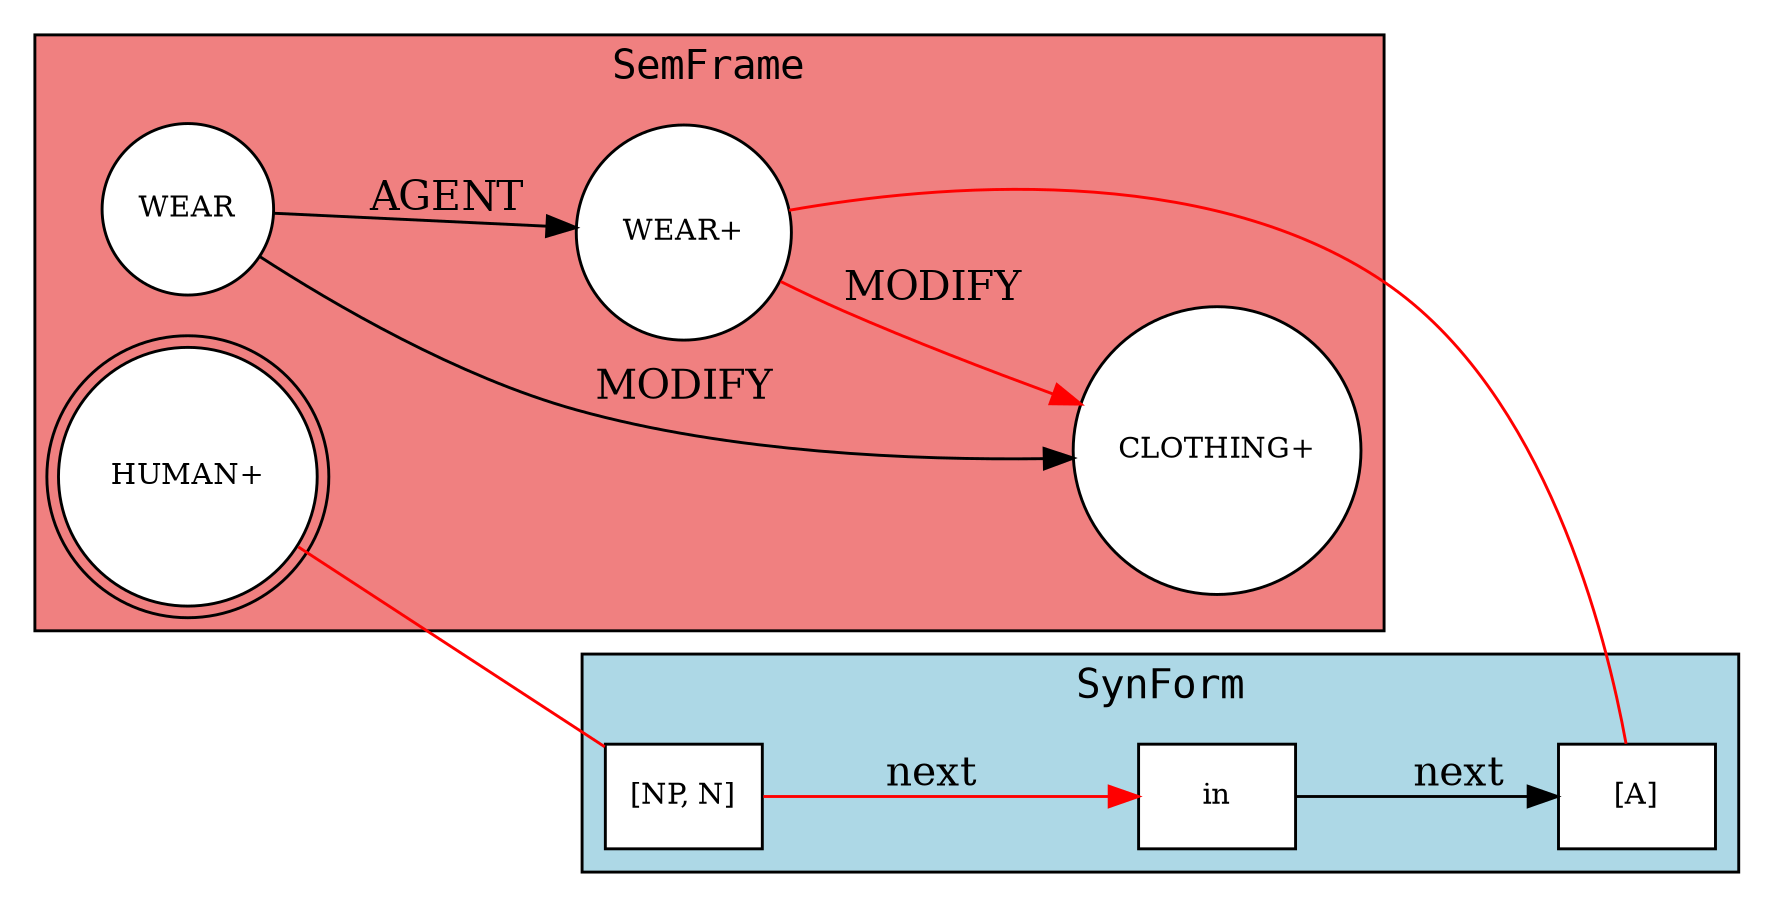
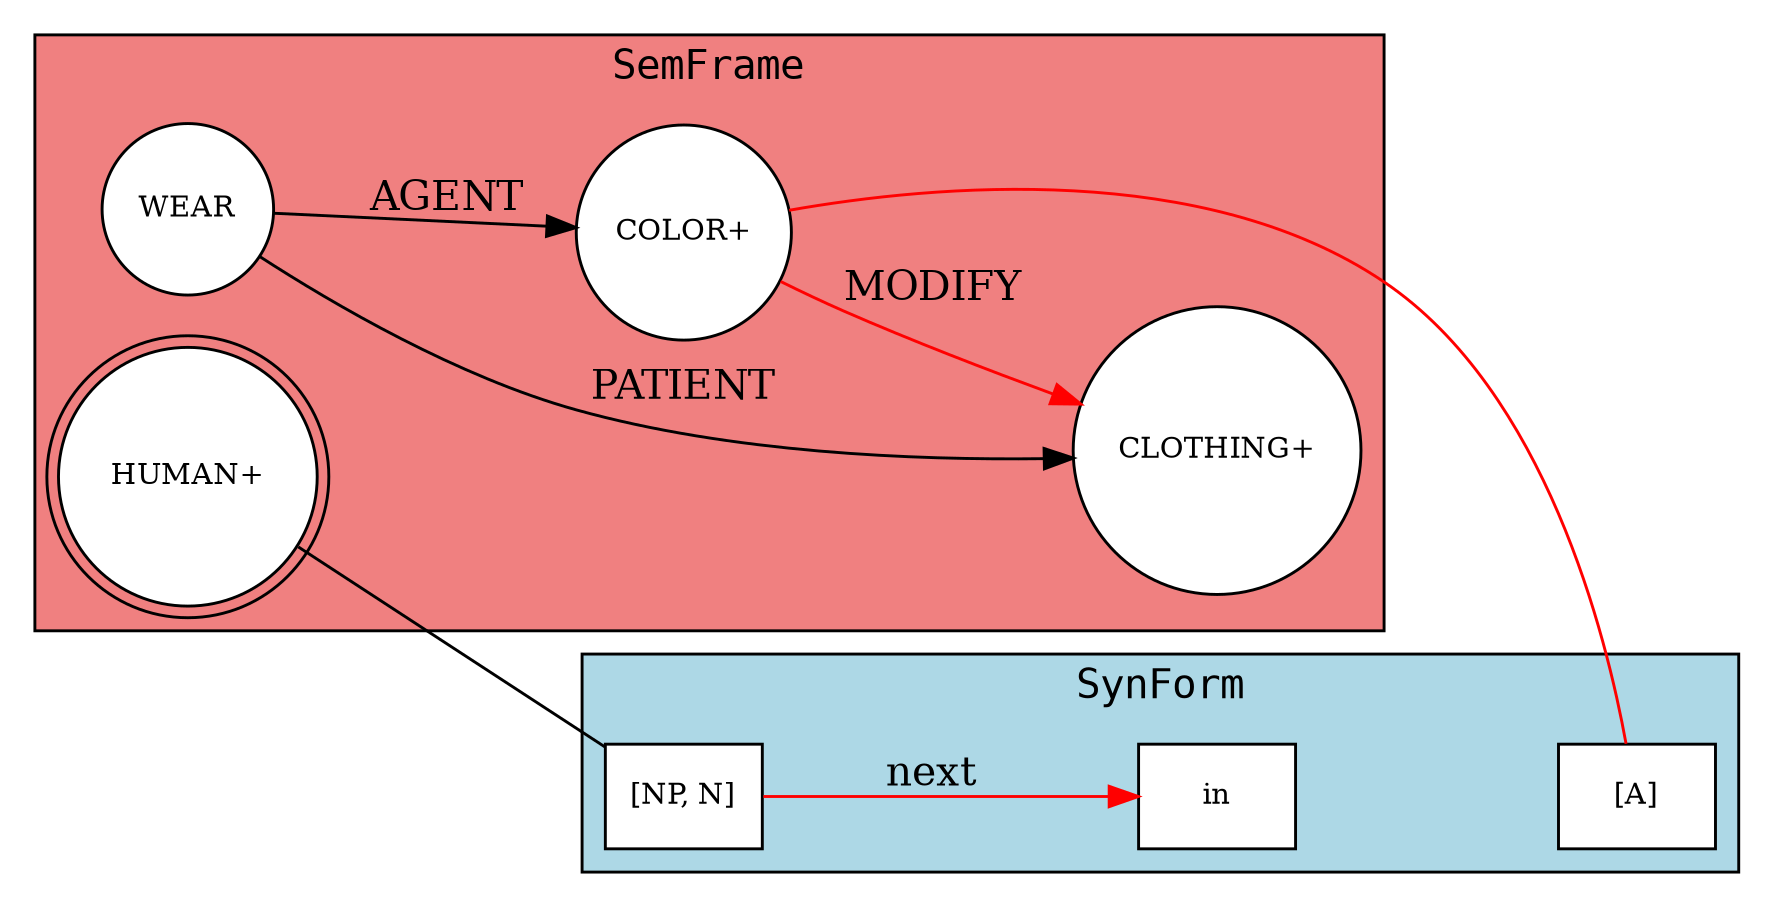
(684, 233) -> (684, 233)
(684, 388) -> (684, 388)
(459, 652) -> (459, 652)
(1412, 797) -> none
